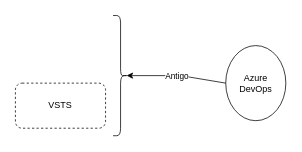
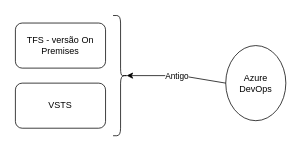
none -> (60, 45)
(60, 105) -> (60, 105)
